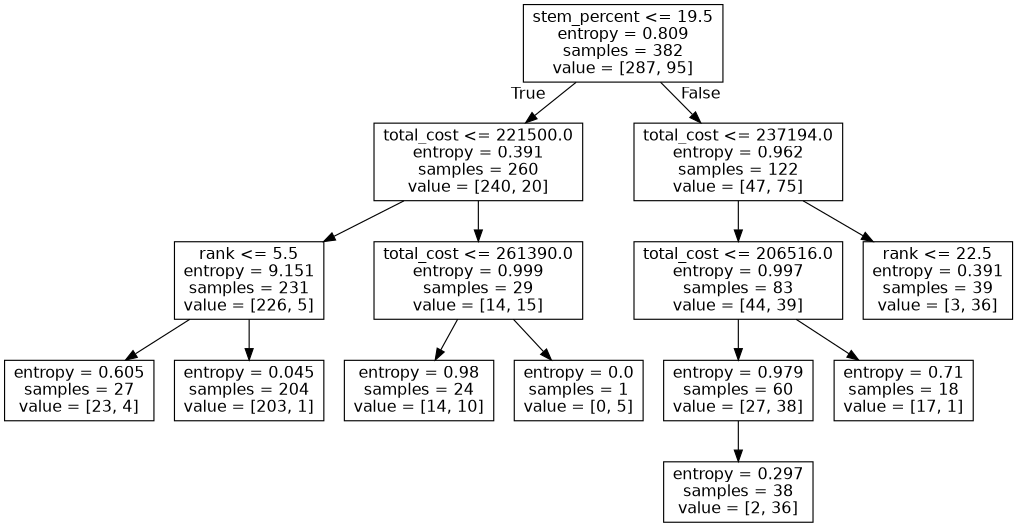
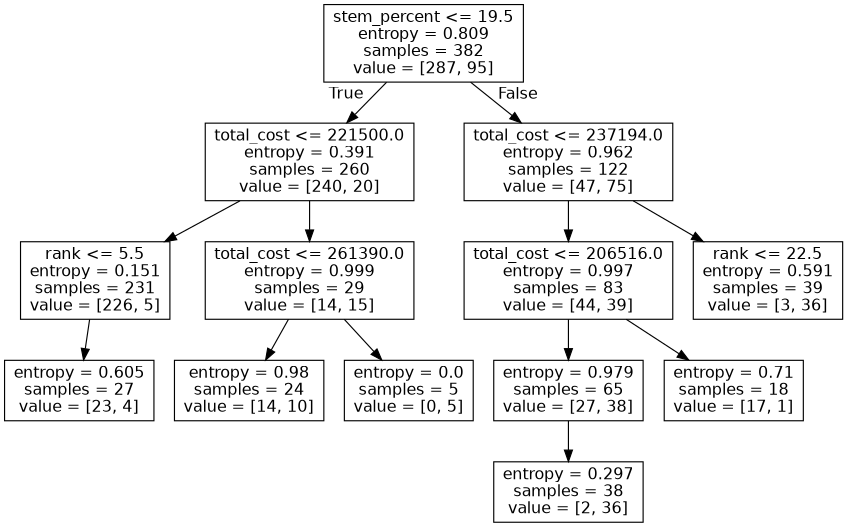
(249, 281) -> (95, 281)
(938, 281) -> (768, 281)
(249, 391) -> none
(579, 391) -> (409, 391)
(738, 391) -> (568, 391)
